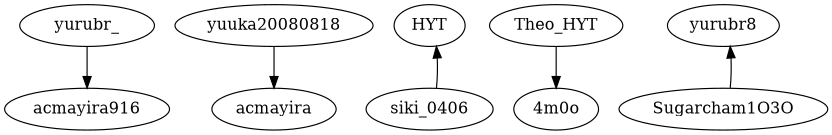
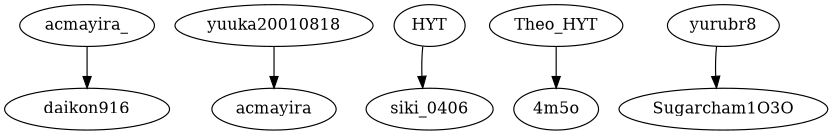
(87, 26) -> (87, 26)
(274, 26) -> (274, 26)
(437, 73) -> (422, 61)
(731, 73) -> (716, 61)
(87, 109) -> (87, 109)
(556, 109) -> (556, 109)
